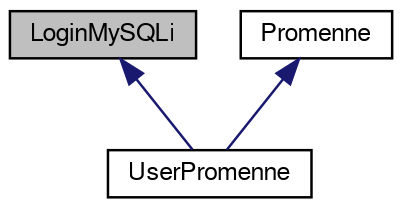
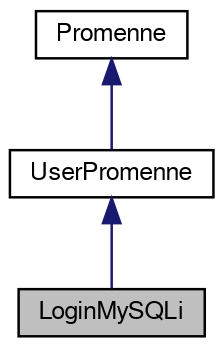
(164, 114) -> (112, 256)
